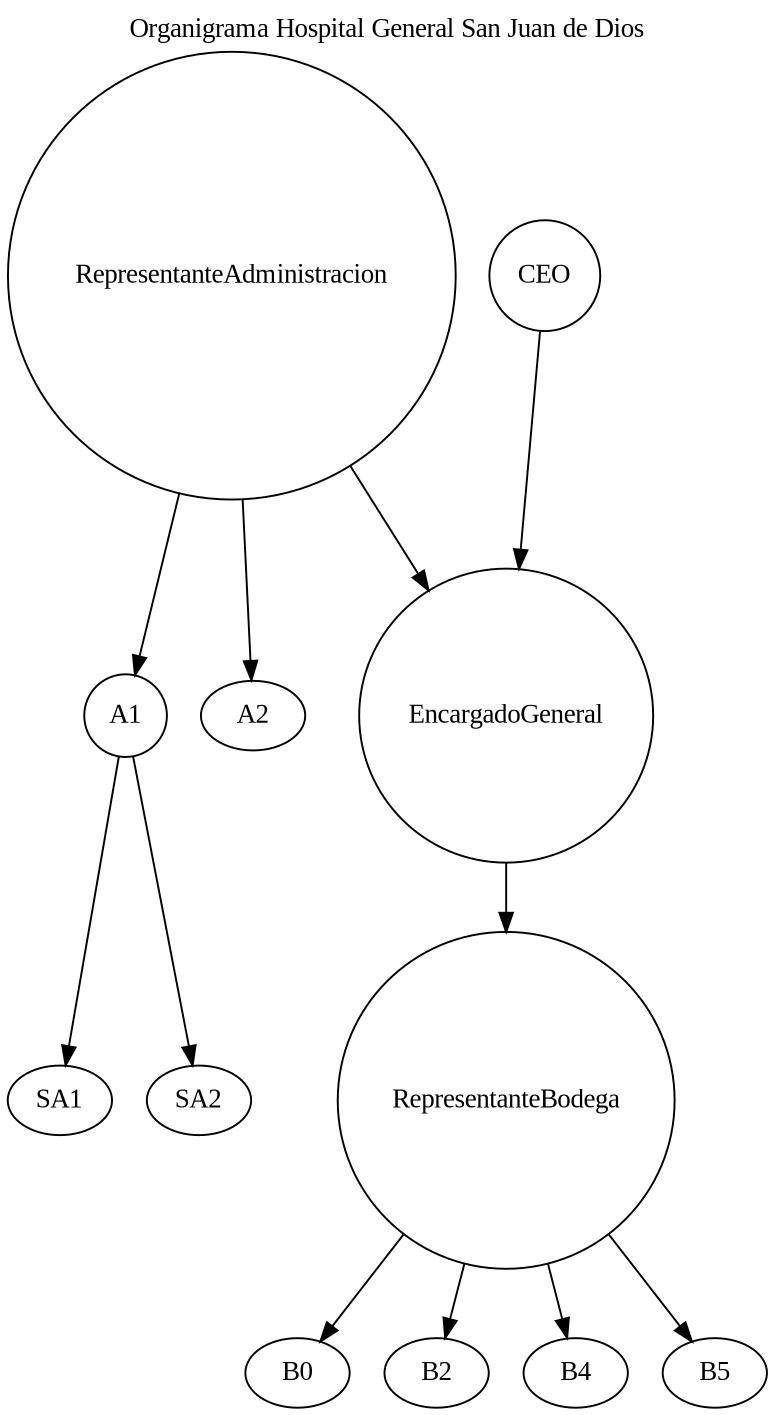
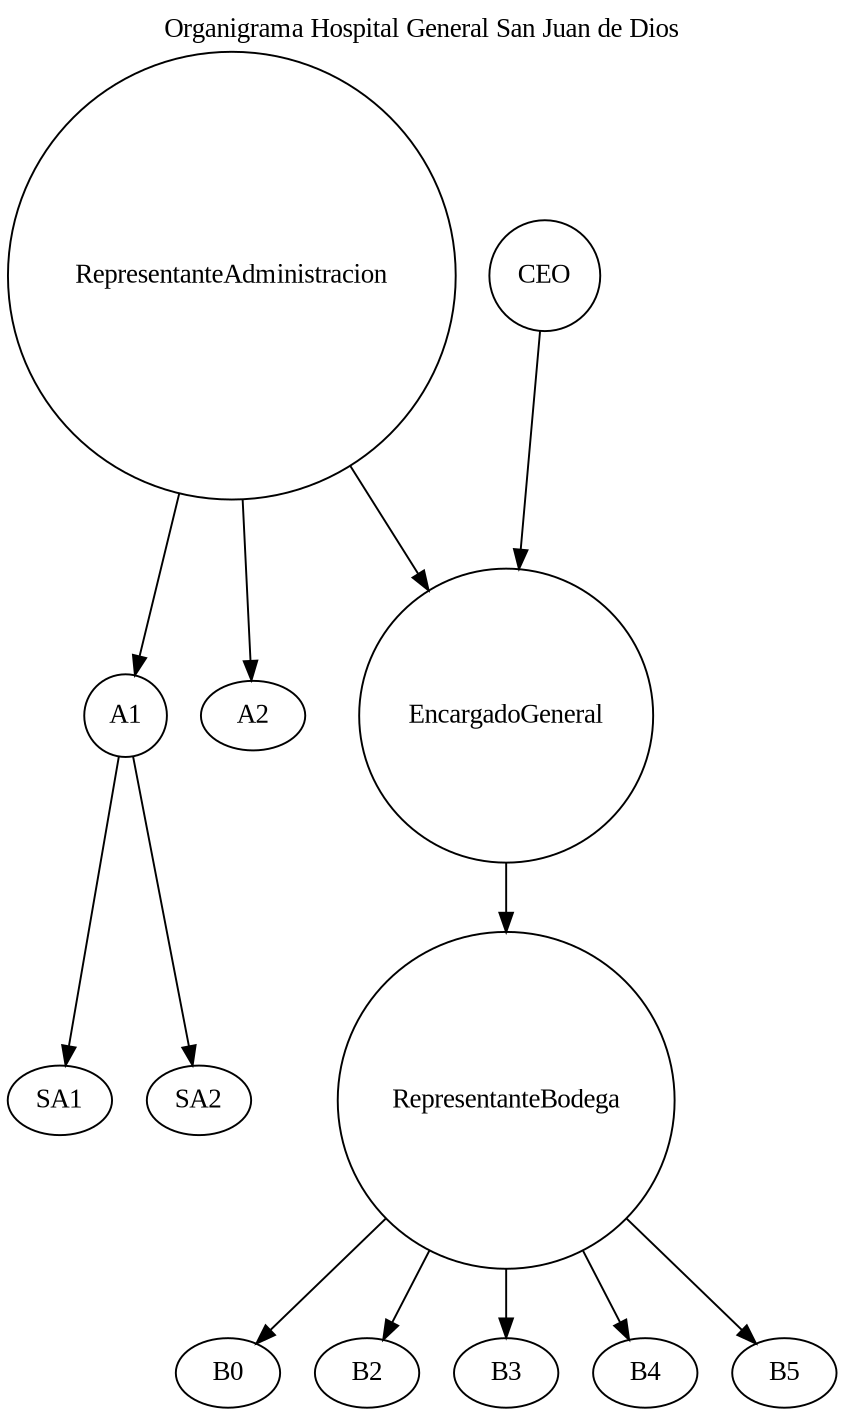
none -> (506, 1373)
